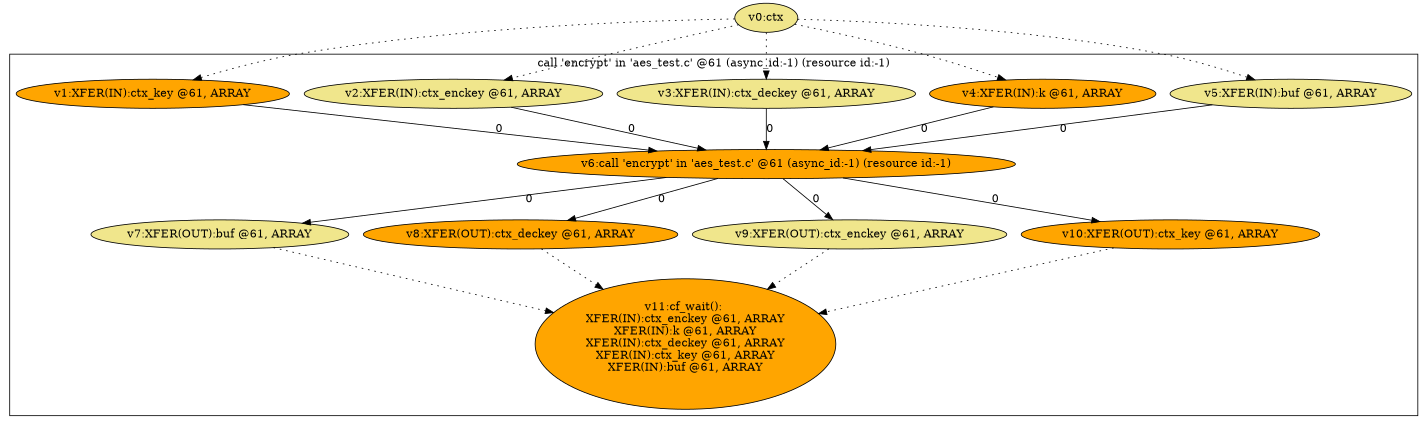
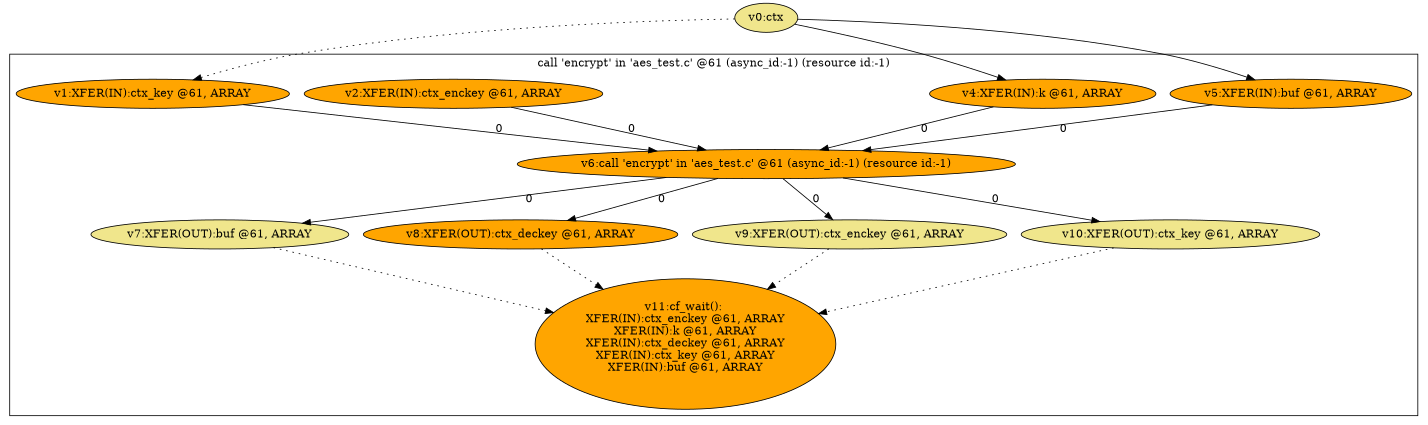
(1024, 34) -> (1024, 34)
(897, 47) -> (897, 47)
(631, 49) -> none
(453, 94) -> (453, 94)
(766, 94) -> none
(1291, 94) -> (1291, 94)
(1170, 234) -> (1170, 234)
